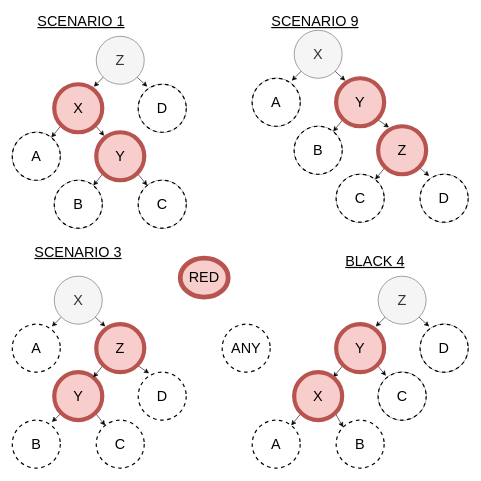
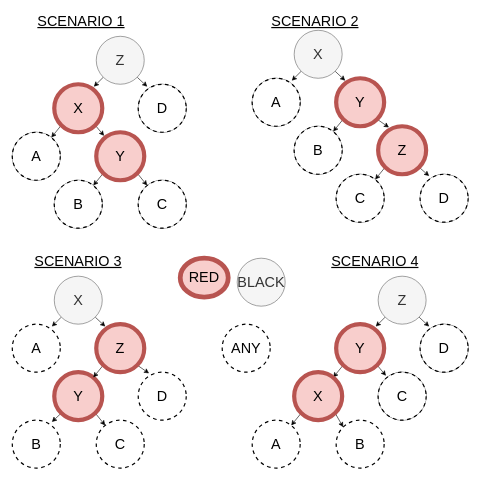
(315, 21) -> (315, 21)
(78, 252) -> (78, 261)
(375, 261) -> (375, 261)
none -> (261, 282)
